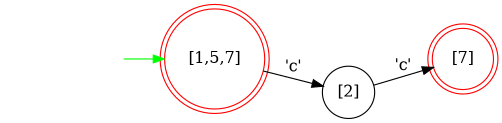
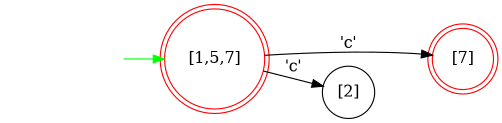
(398, 78) -> (343, 52)
